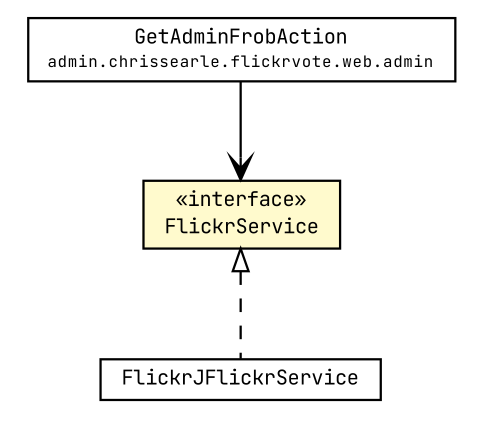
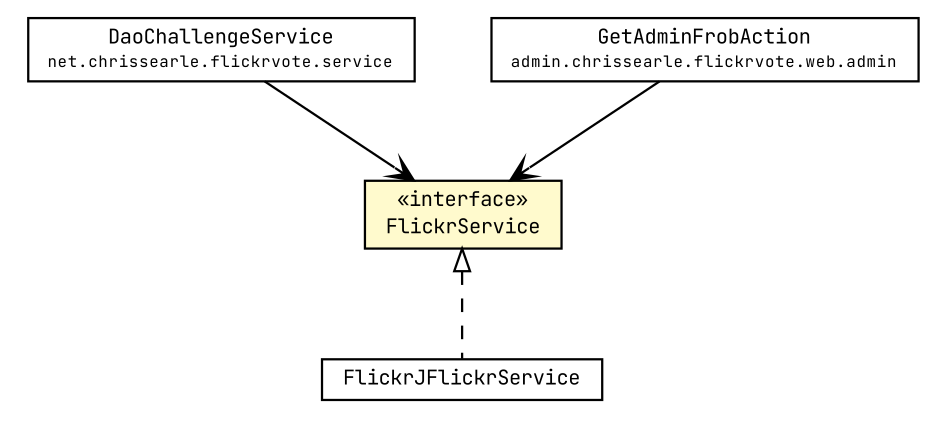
none -> (220, 50)
